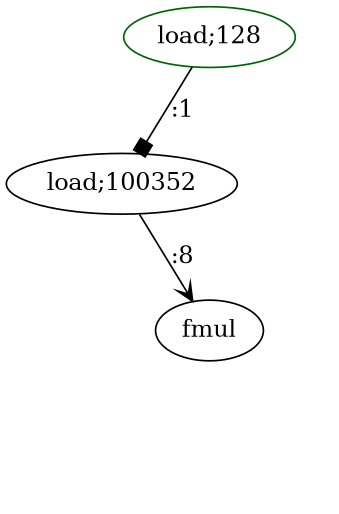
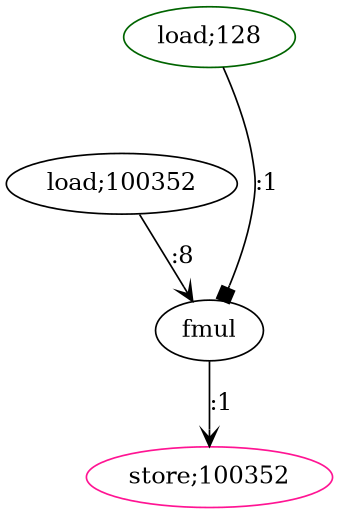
(170, 103) -> (255, 176)
none -> (209, 477)
